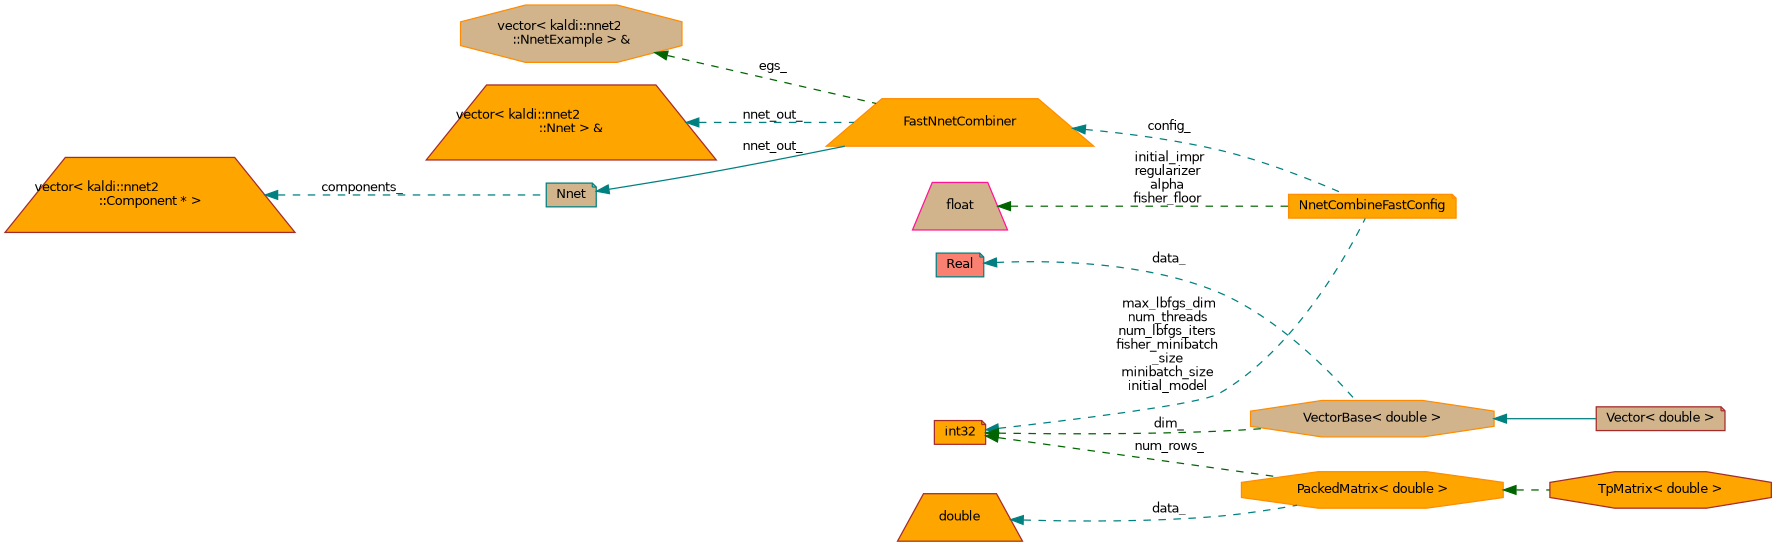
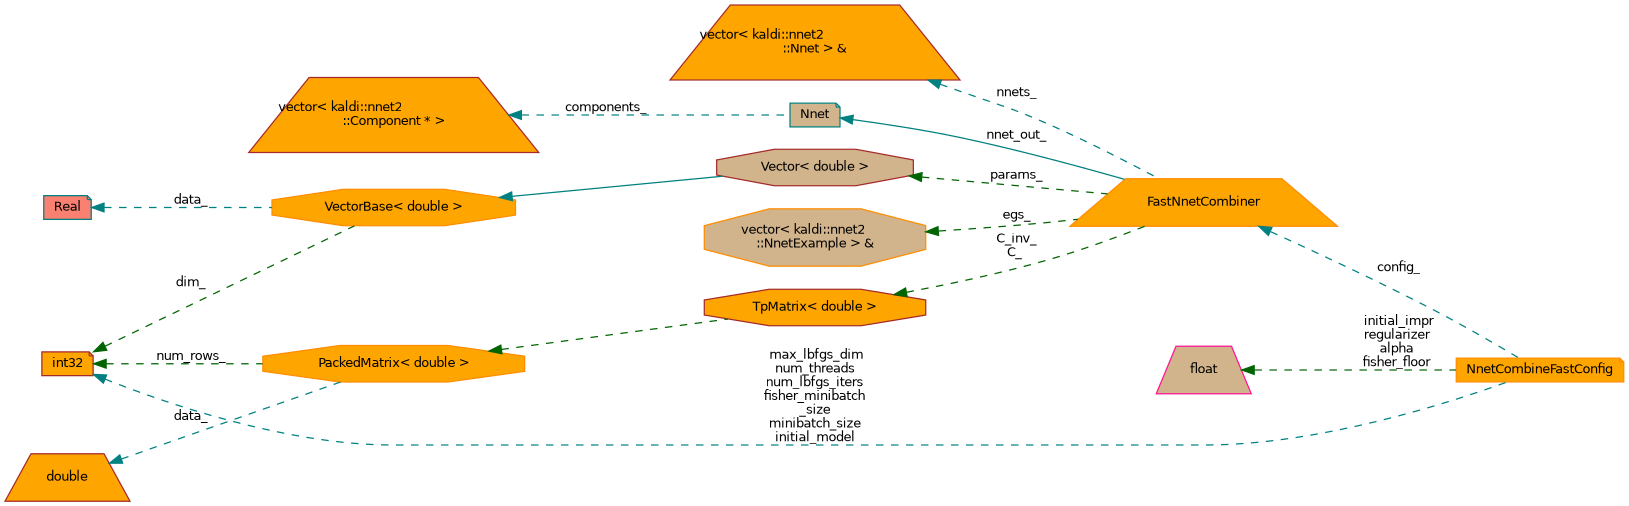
(771, 116) -> (1015, 93)
none -> (1015, 185)
none -> (1027, 266)
(1372, 419) -> (394, 208)
(1661, 419) -> (815, 168)
